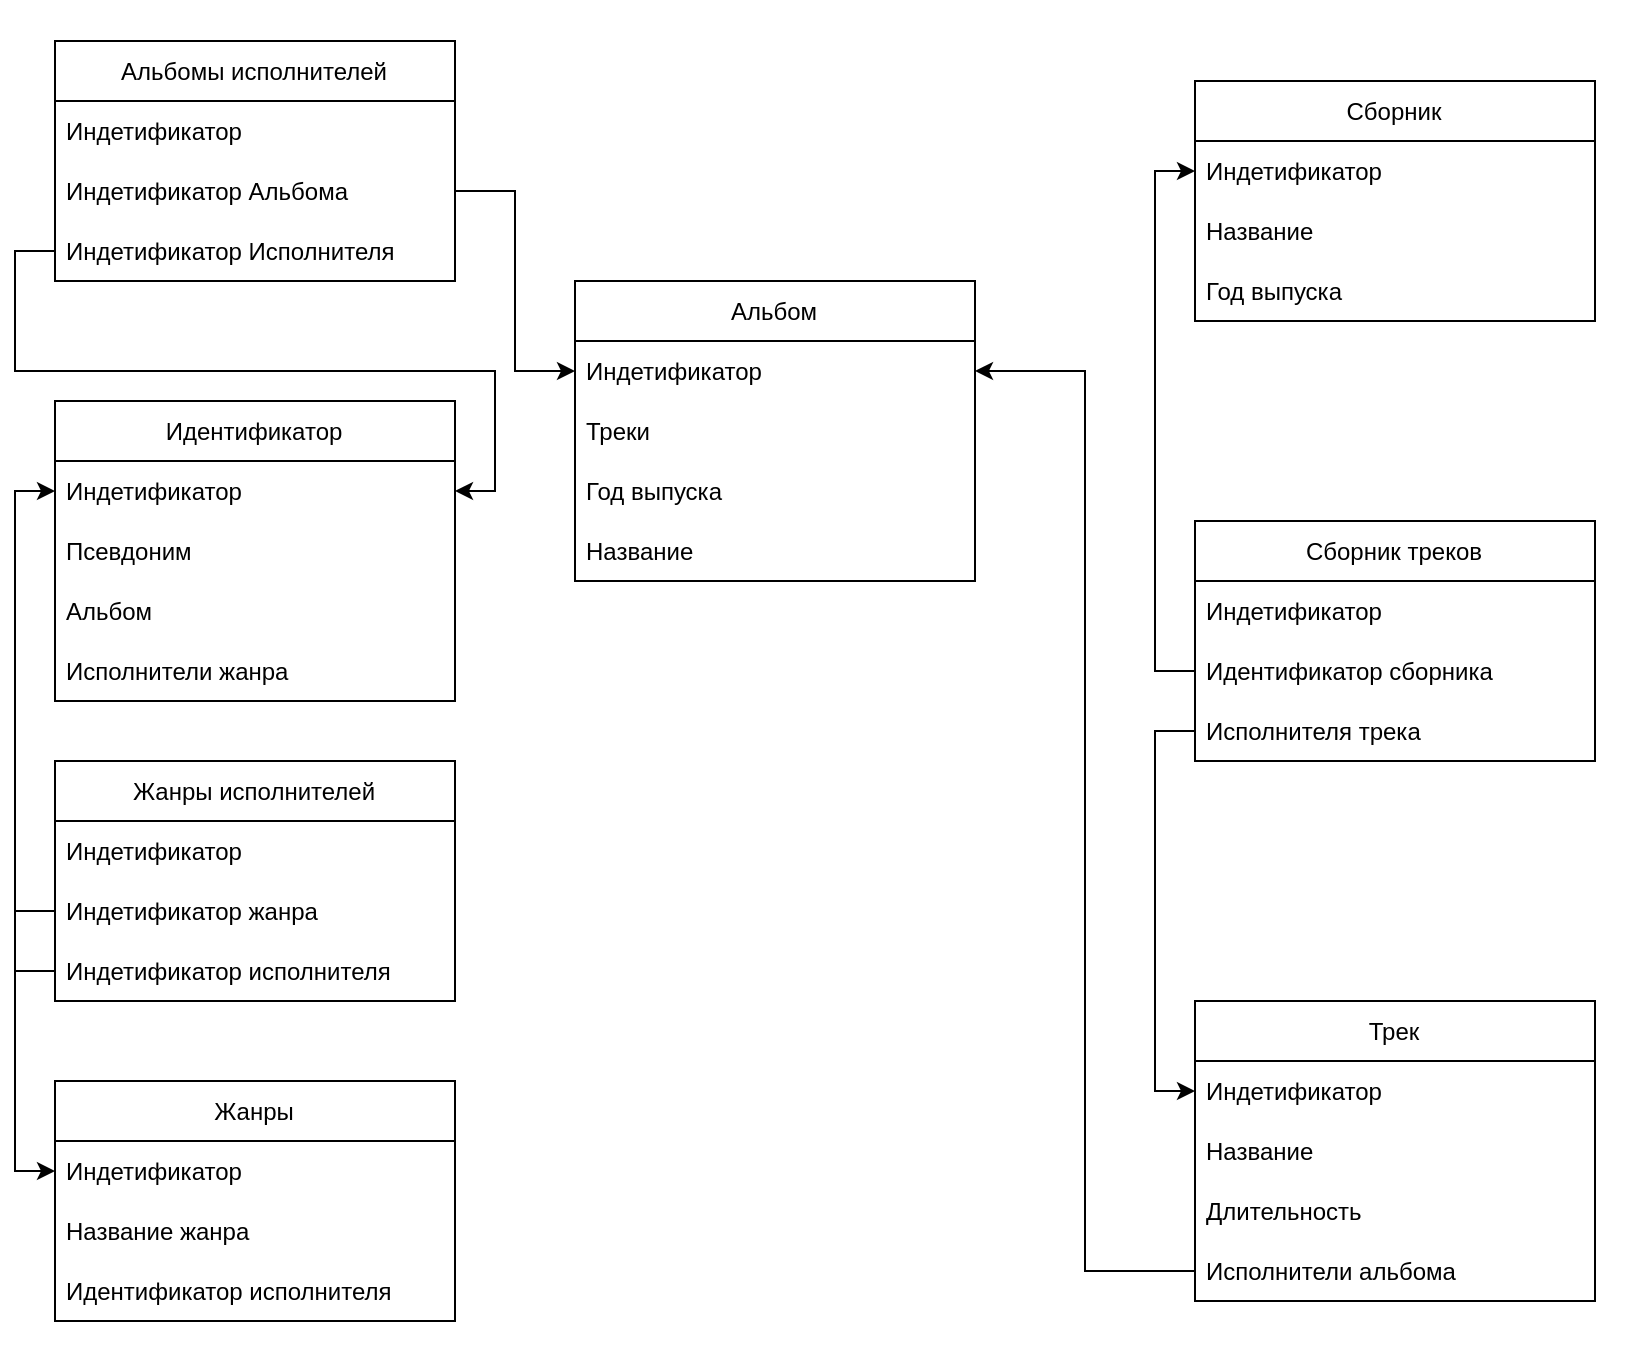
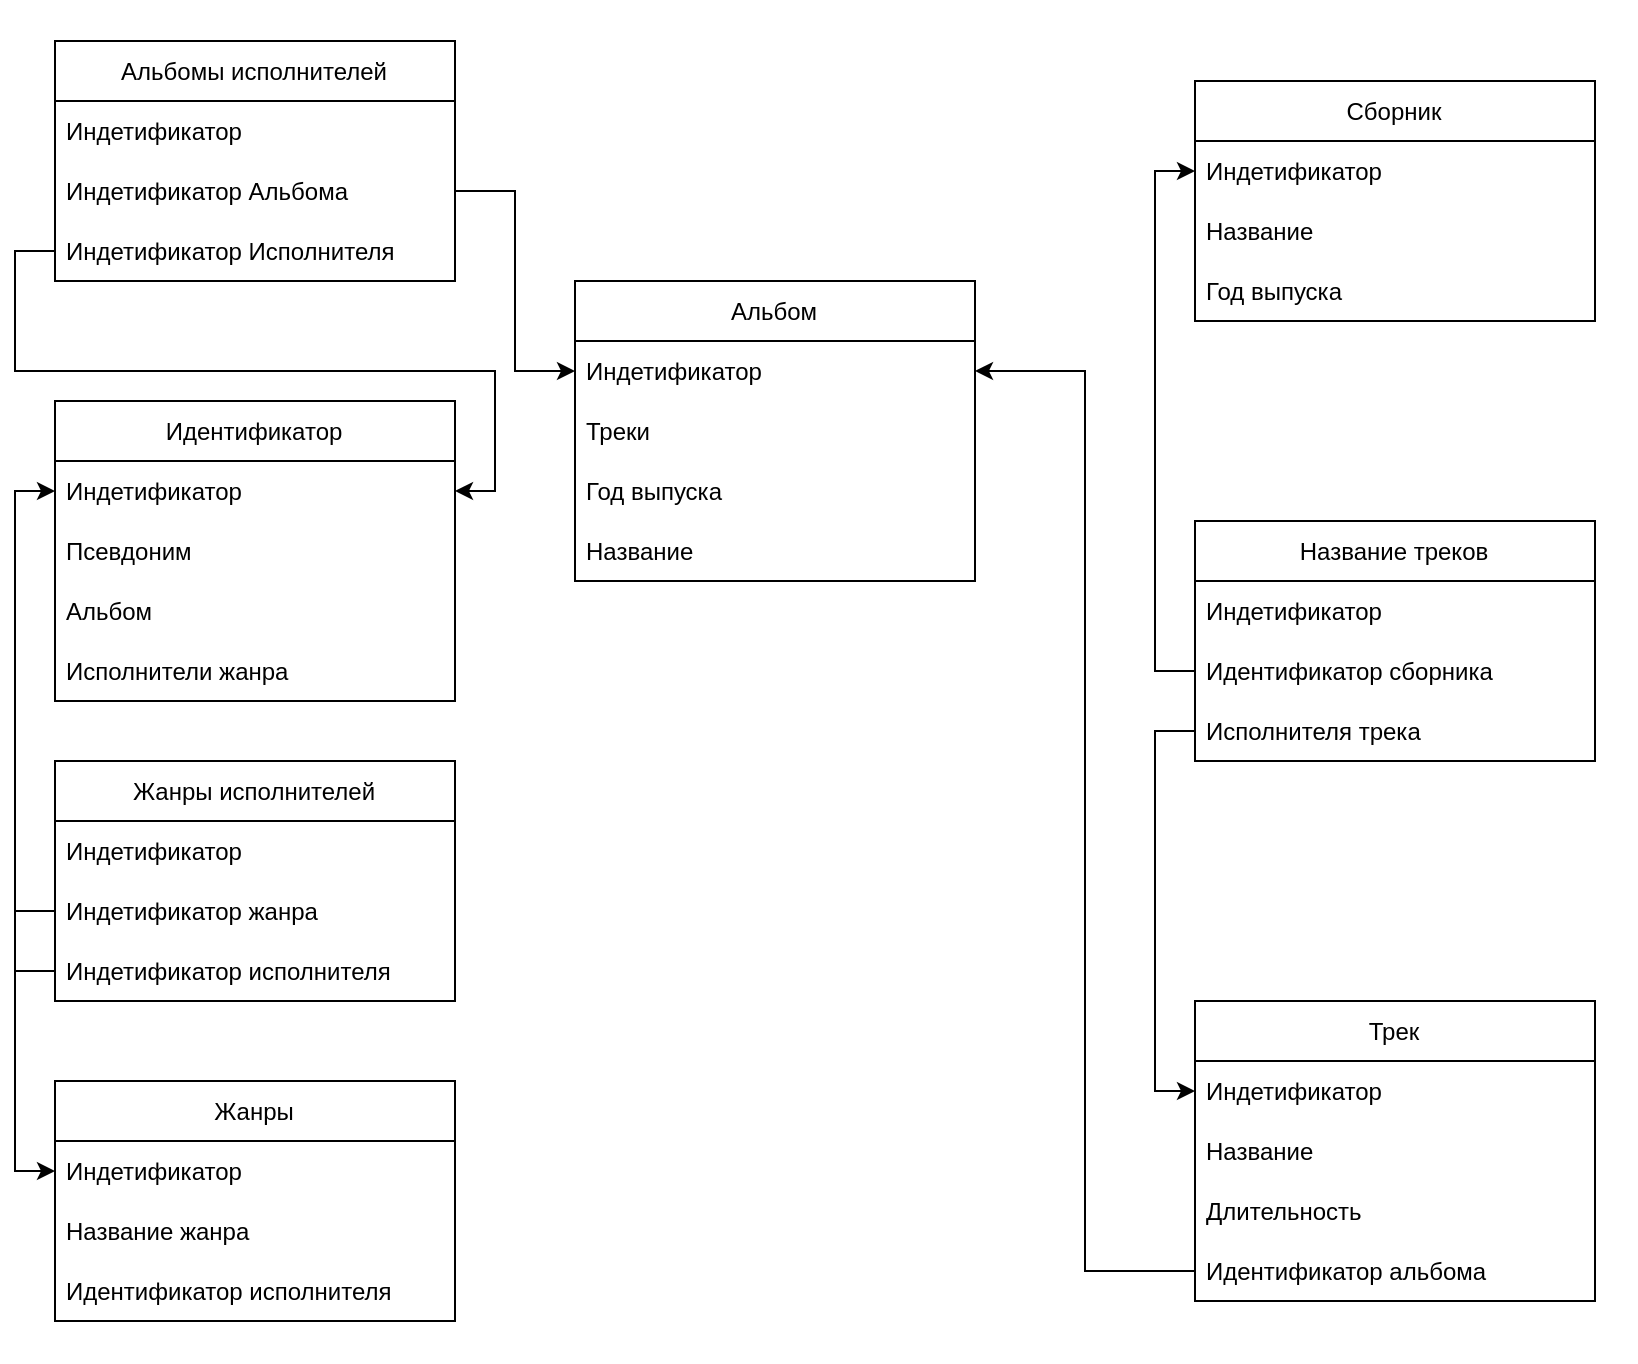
(1394, 552) -> (1394, 552)
(1331, 1272) -> (1344, 1272)
